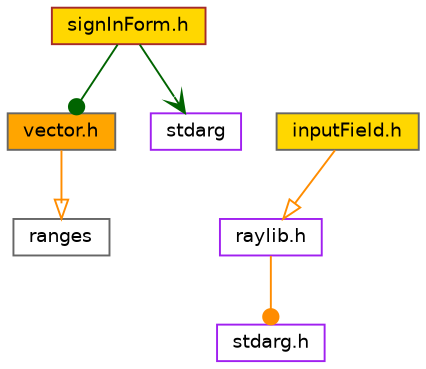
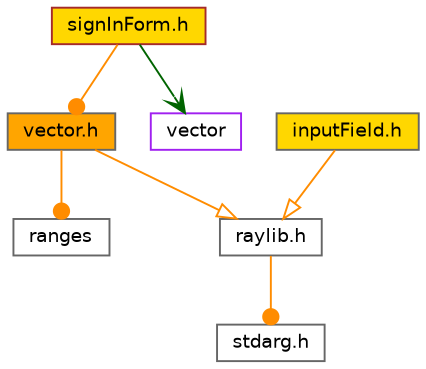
(99, 72) -> (99, 72)
(196, 132) -> (196, 132)
(61, 177) -> (61, 177)
none -> (157, 180)
(271, 237) -> (271, 237)
(271, 343) -> (271, 343)
